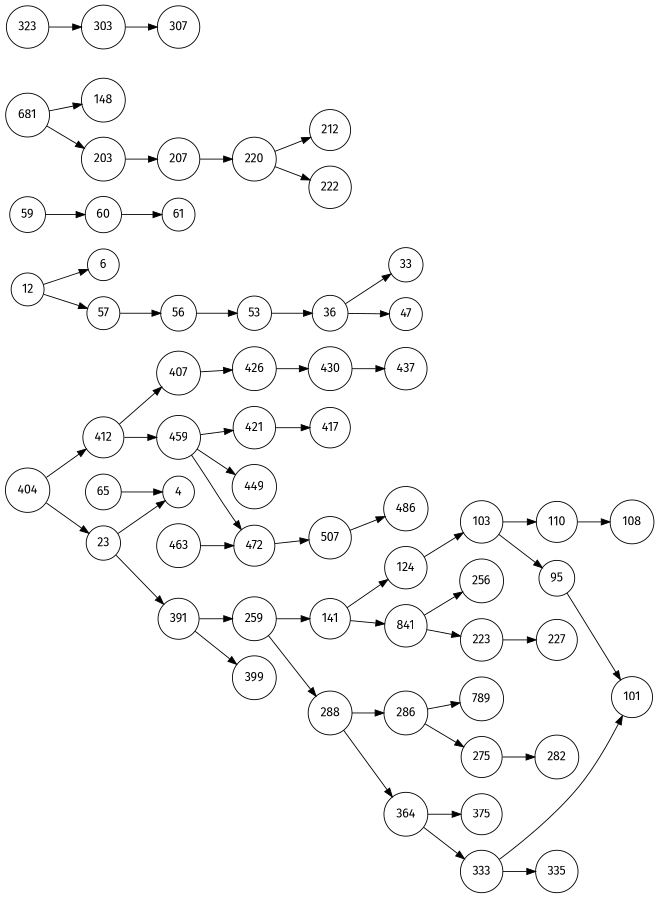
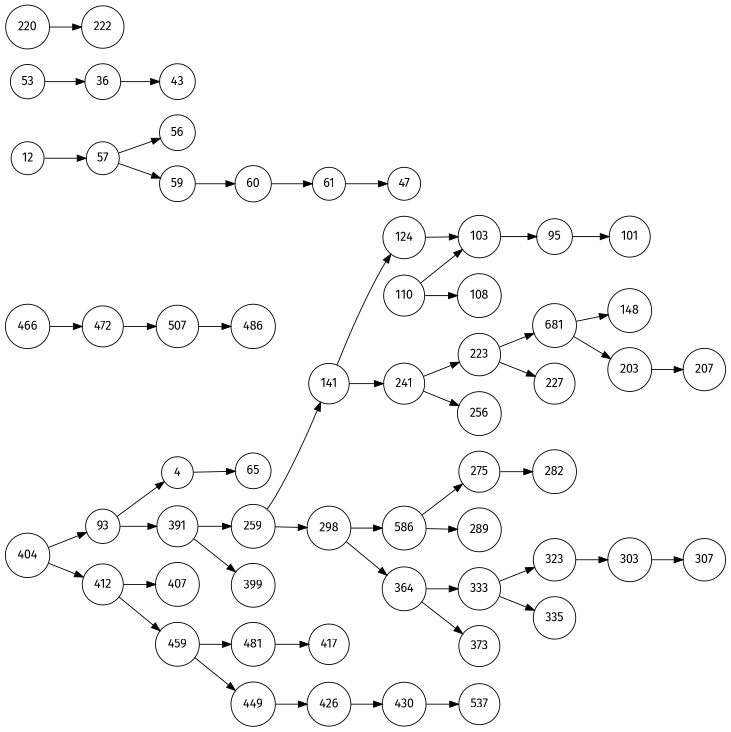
(330, 130) -> none
(212, 159) -> none
none -> (135, 169)
(103, 265) -> none
(406, 265) -> (177, 82)
(212, 313) -> none
(364, 314) -> (362, 184)
none -> (513, 342)
(406, 369) -> (479, 704)
(212, 371) -> (287, 704)
(254, 428) -> (253, 644)
(214, 489) -> none
(137, 492) -> (210, 472)
(515, 522) -> (438, 269)
(103, 543) -> (103, 526)
(179, 546) -> (28, 326)
(406, 626) -> (404, 384)
(482, 699) -> (479, 530)
(330, 713) -> (329, 528)
(406, 713) -> (404, 528)
(568, 799) -> (513, 576)
(482, 814) -> (479, 646)
